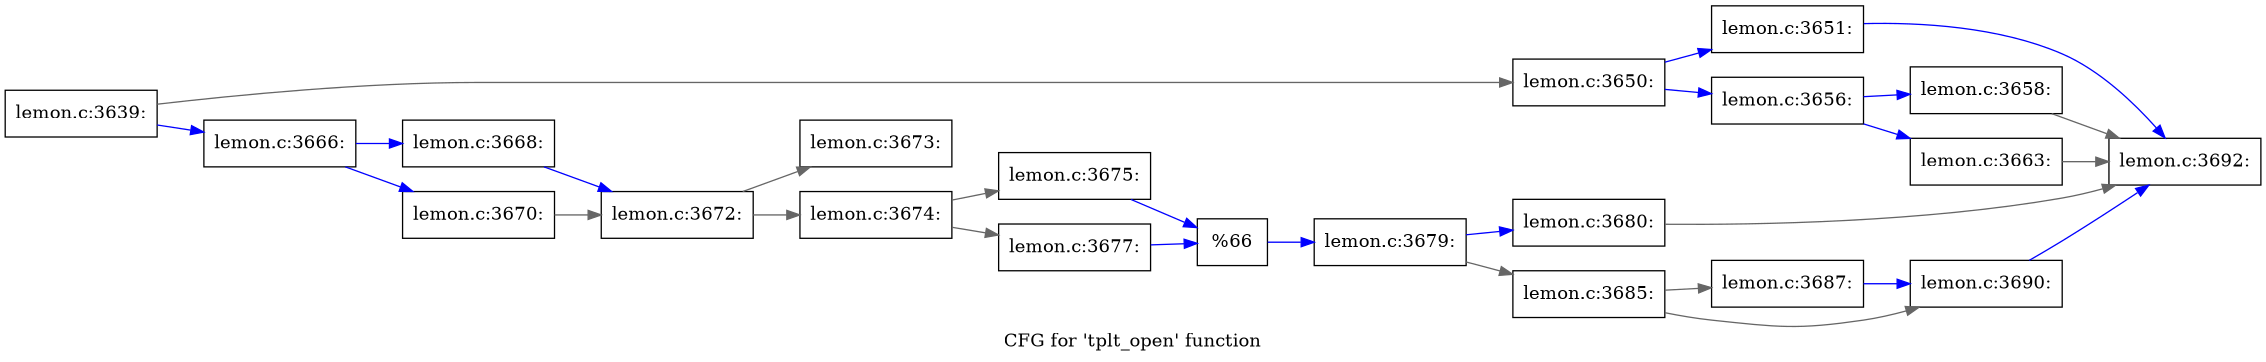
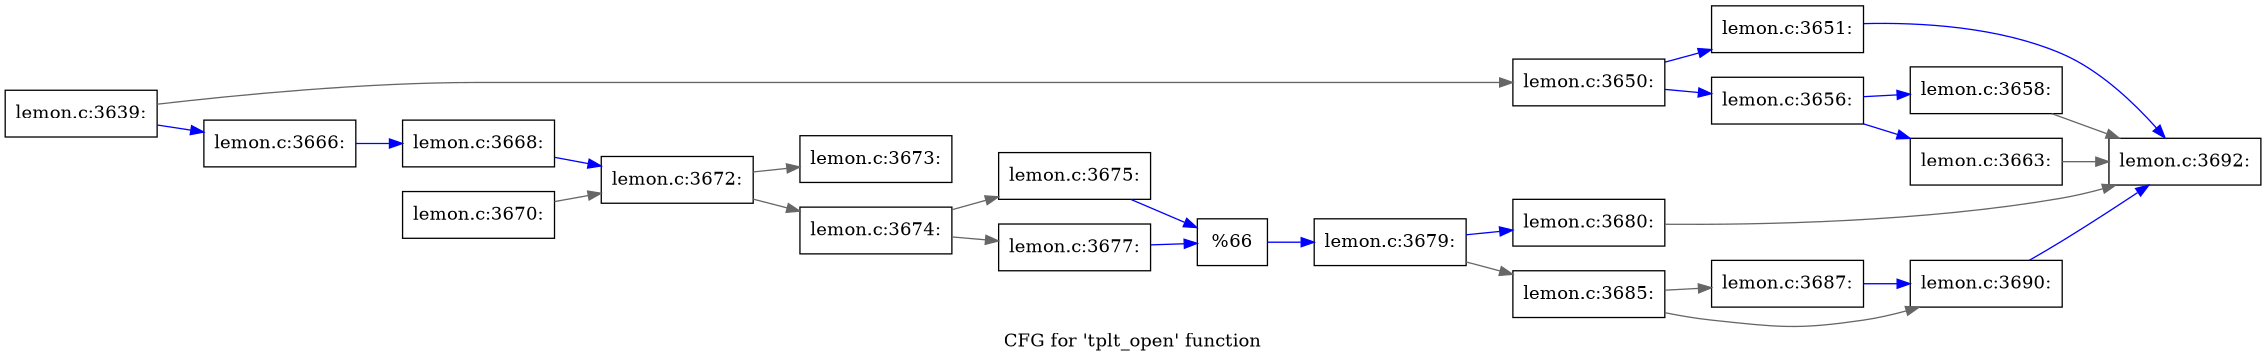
(373, 177) -> none
